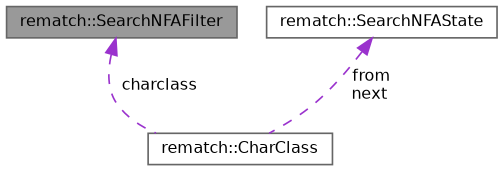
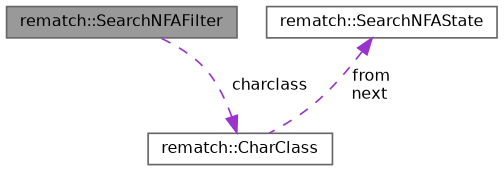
(117, 103) -> (205, 69)
